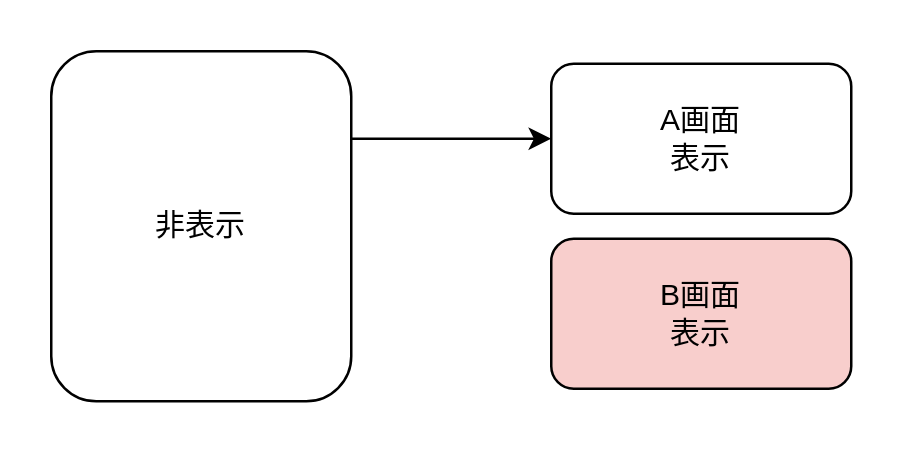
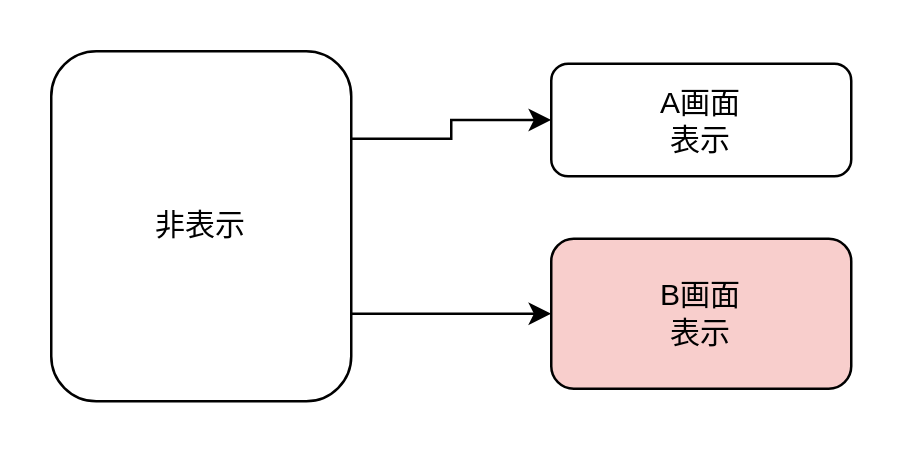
(701, 139) -> (701, 120)
none -> (443, 314)
